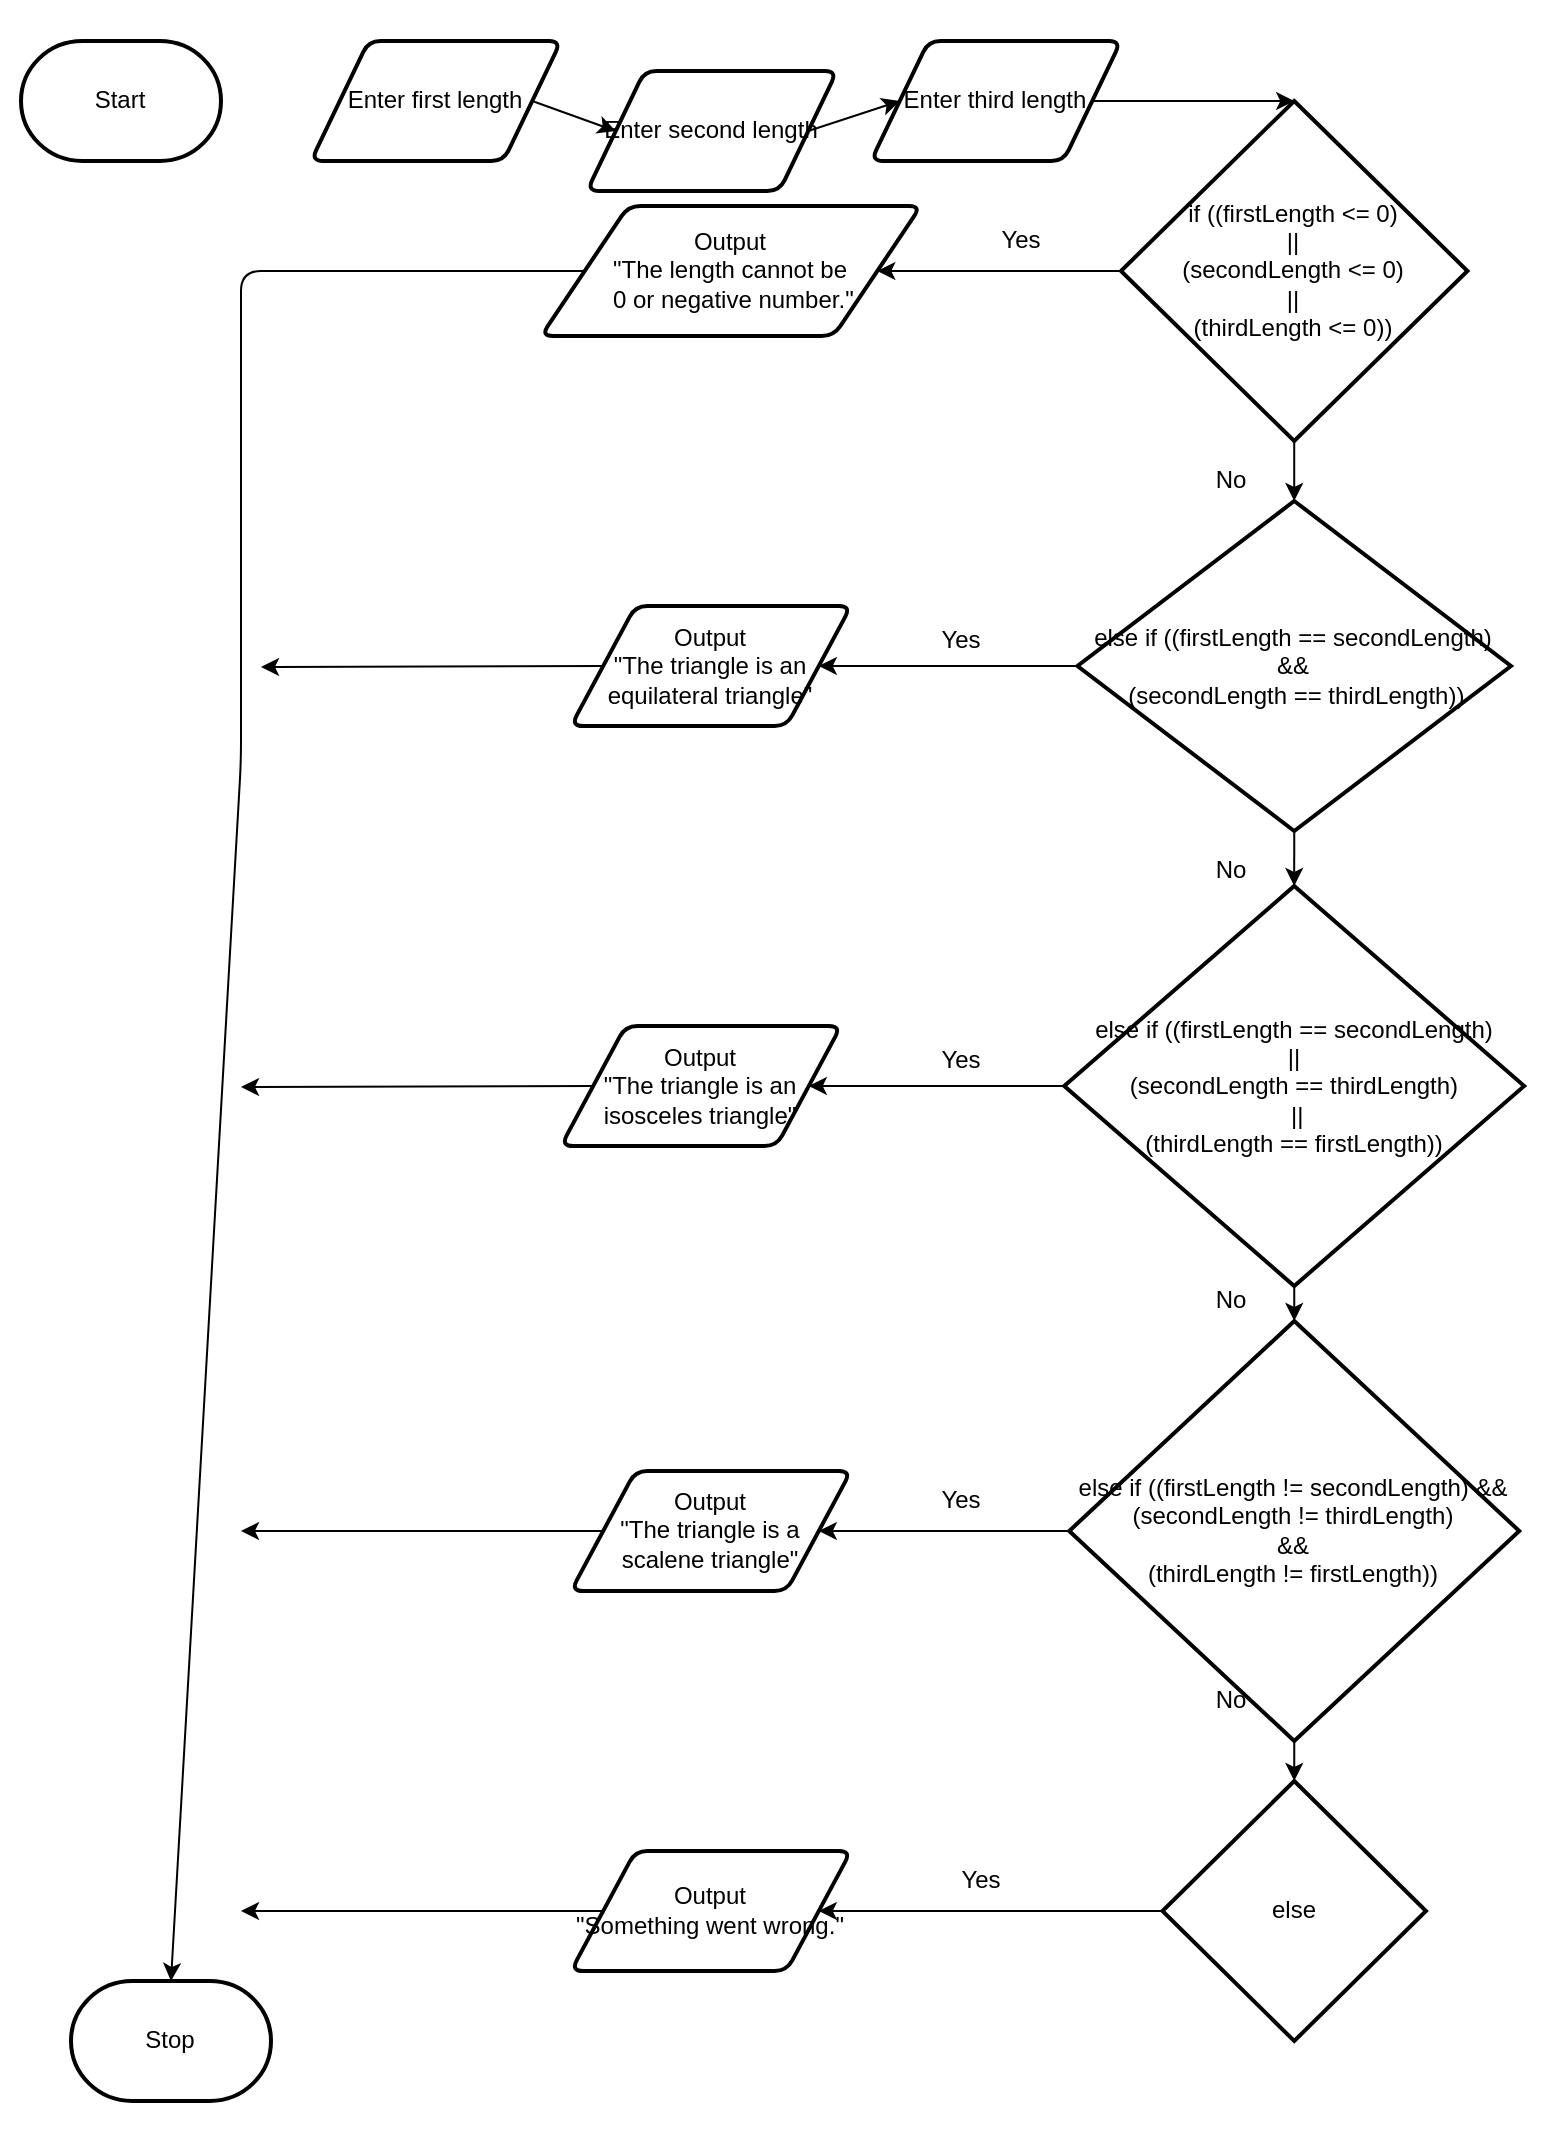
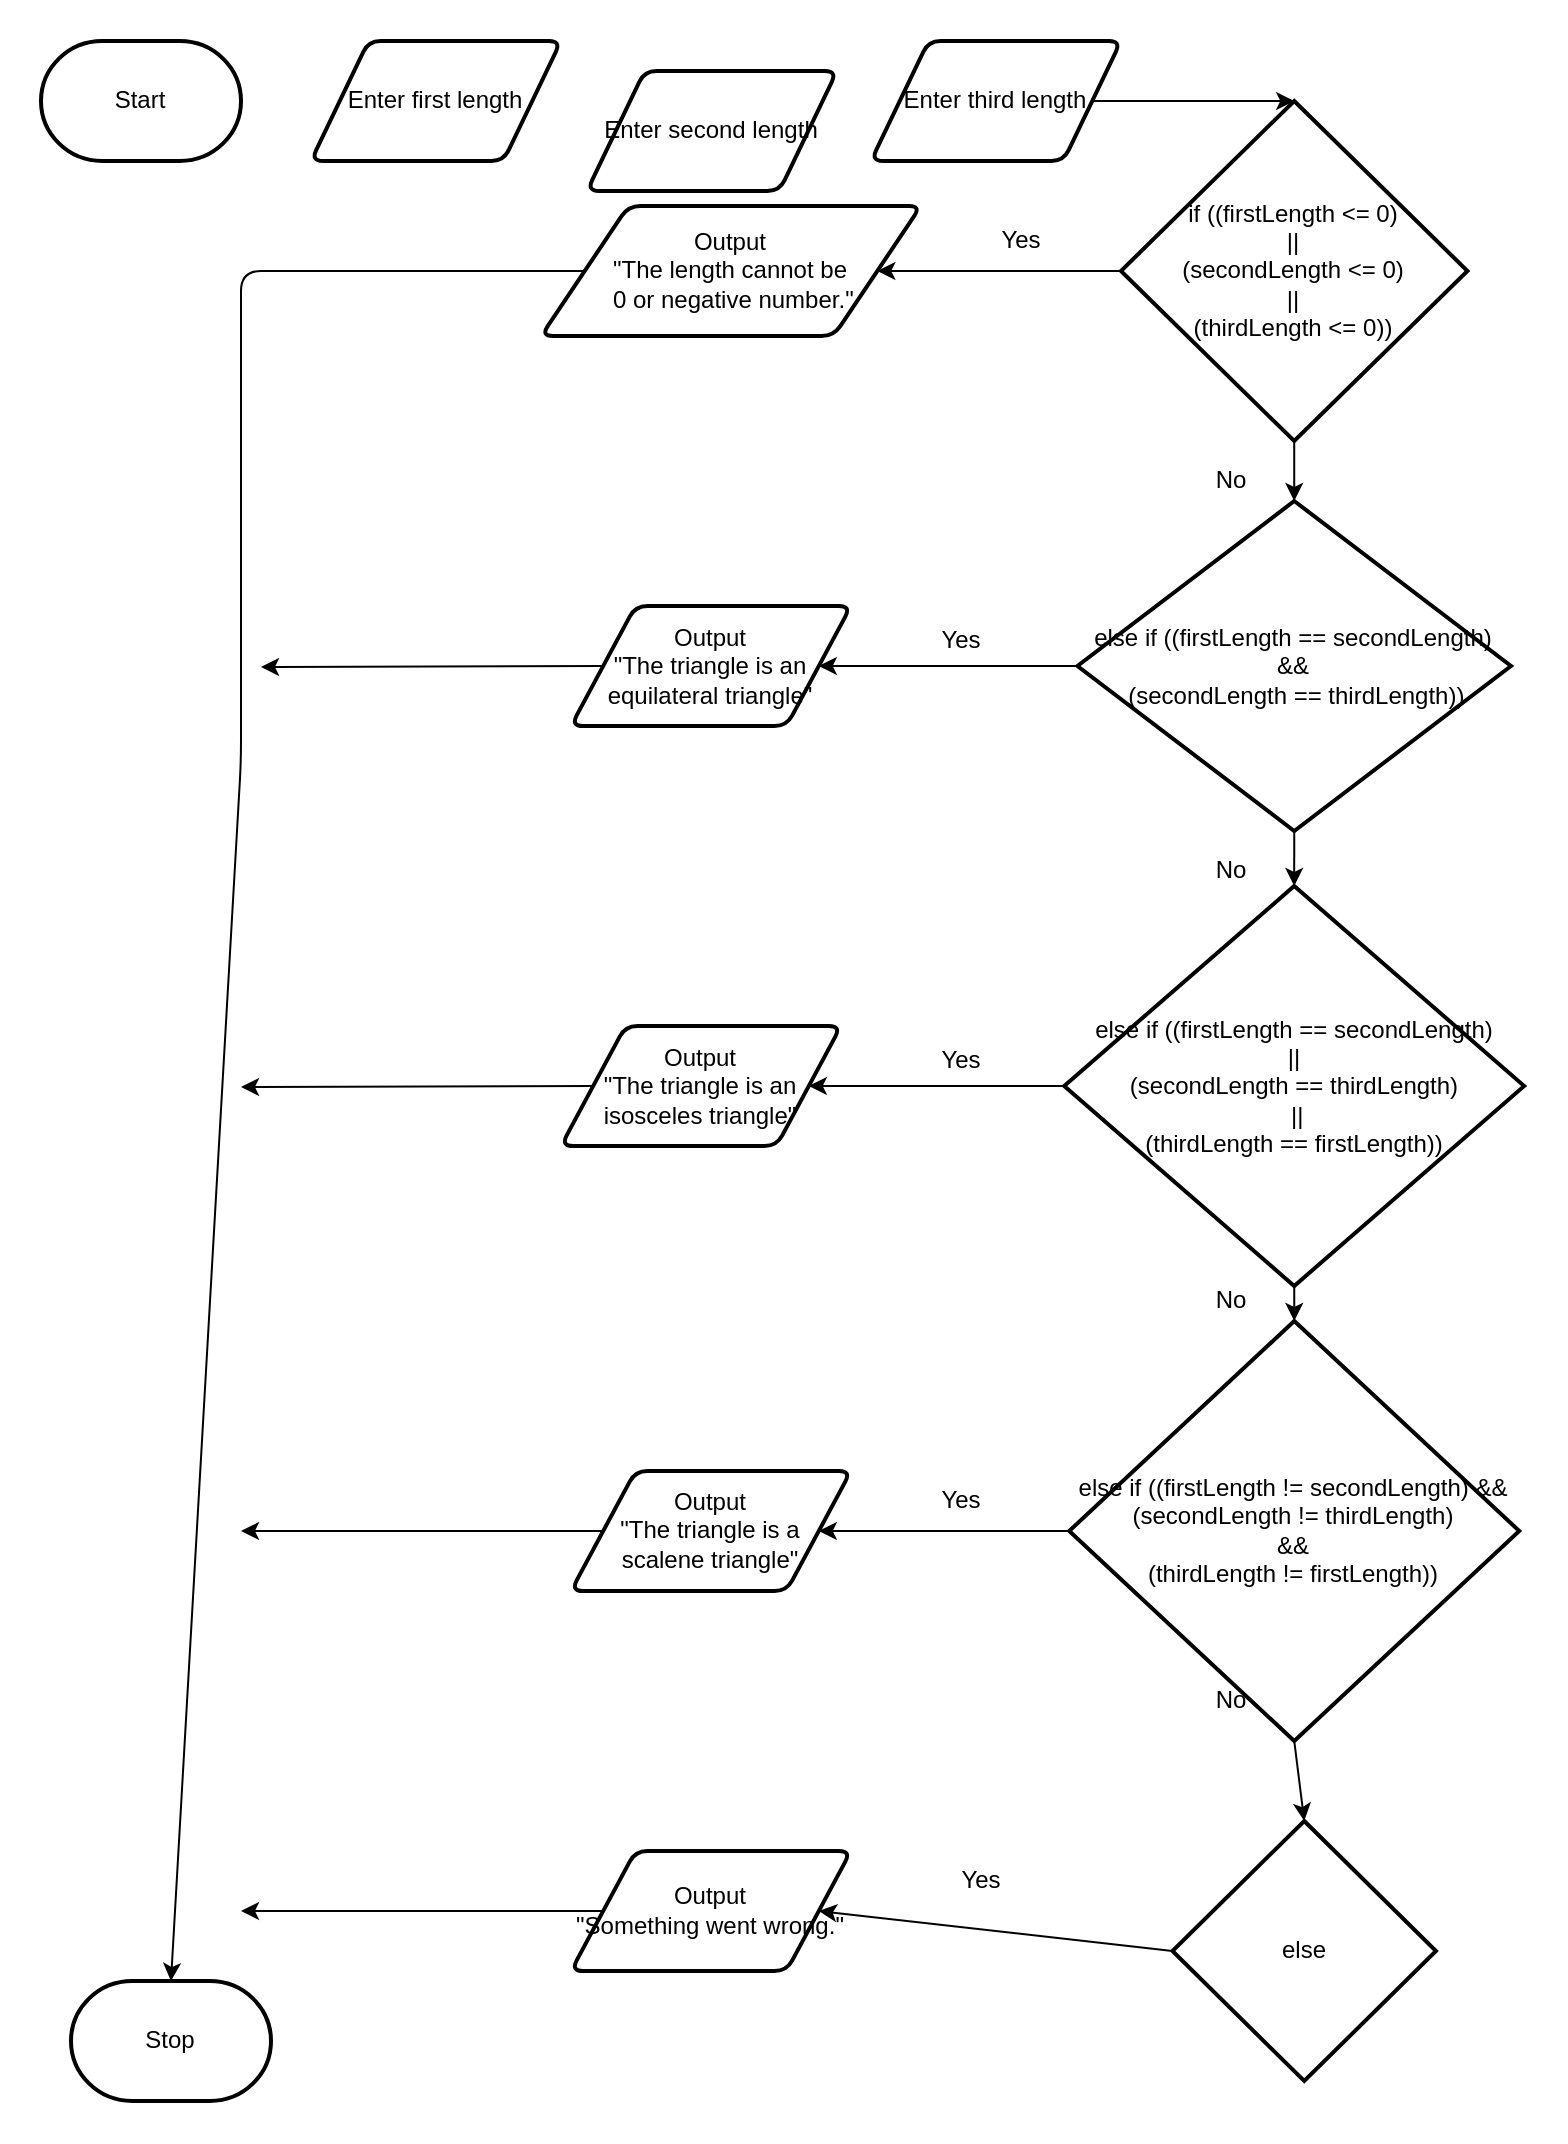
(121, 101) -> (141, 101)
(568, 114) -> none
(848, 118) -> none
(1294, 1911) -> (1304, 1951)
